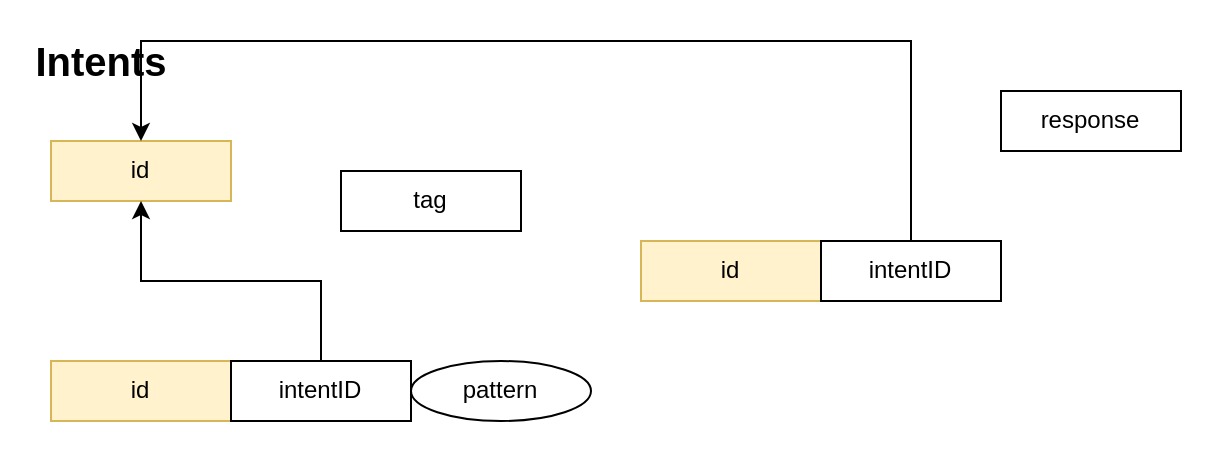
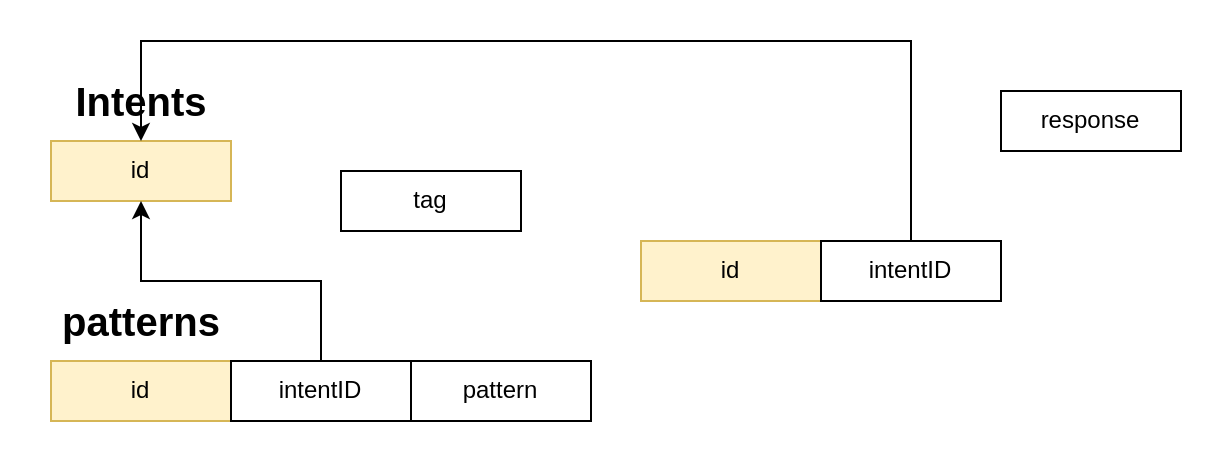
(101, 61) -> (141, 101)
none -> (141, 321)
(501, 391) -> (501, 391)
